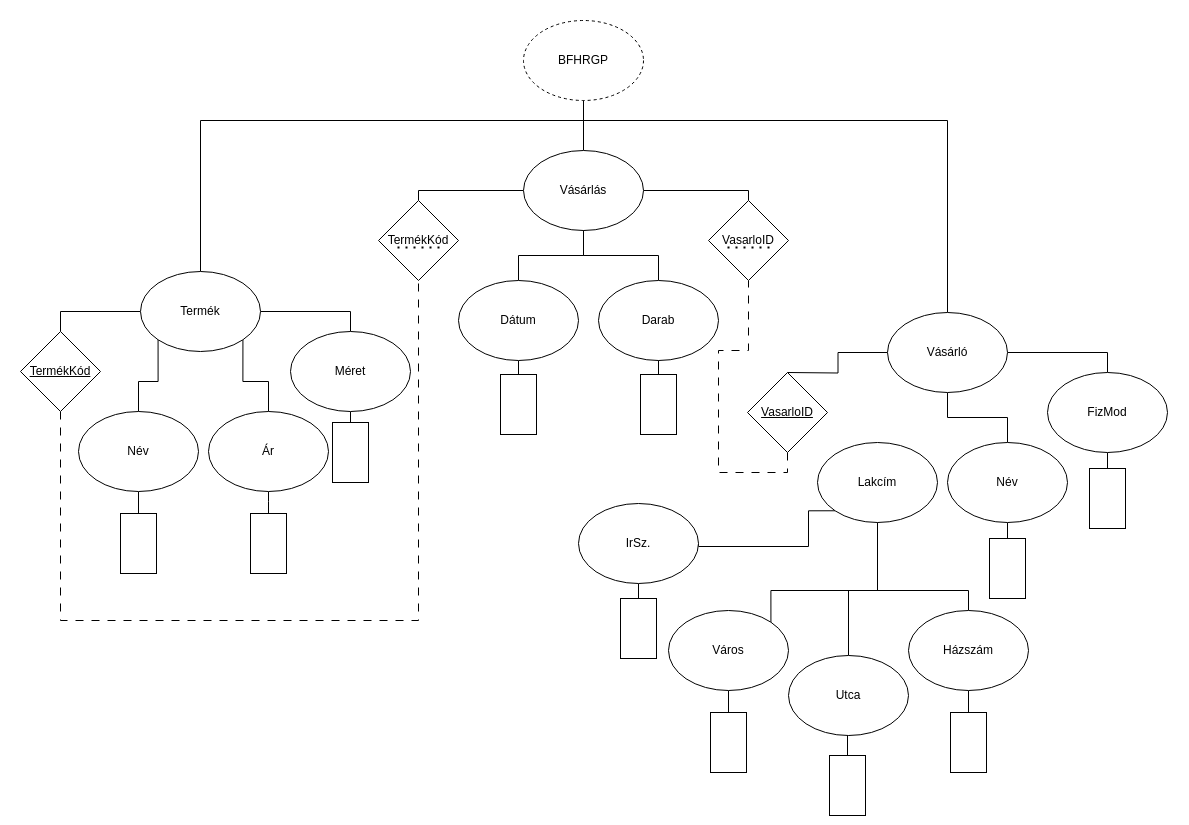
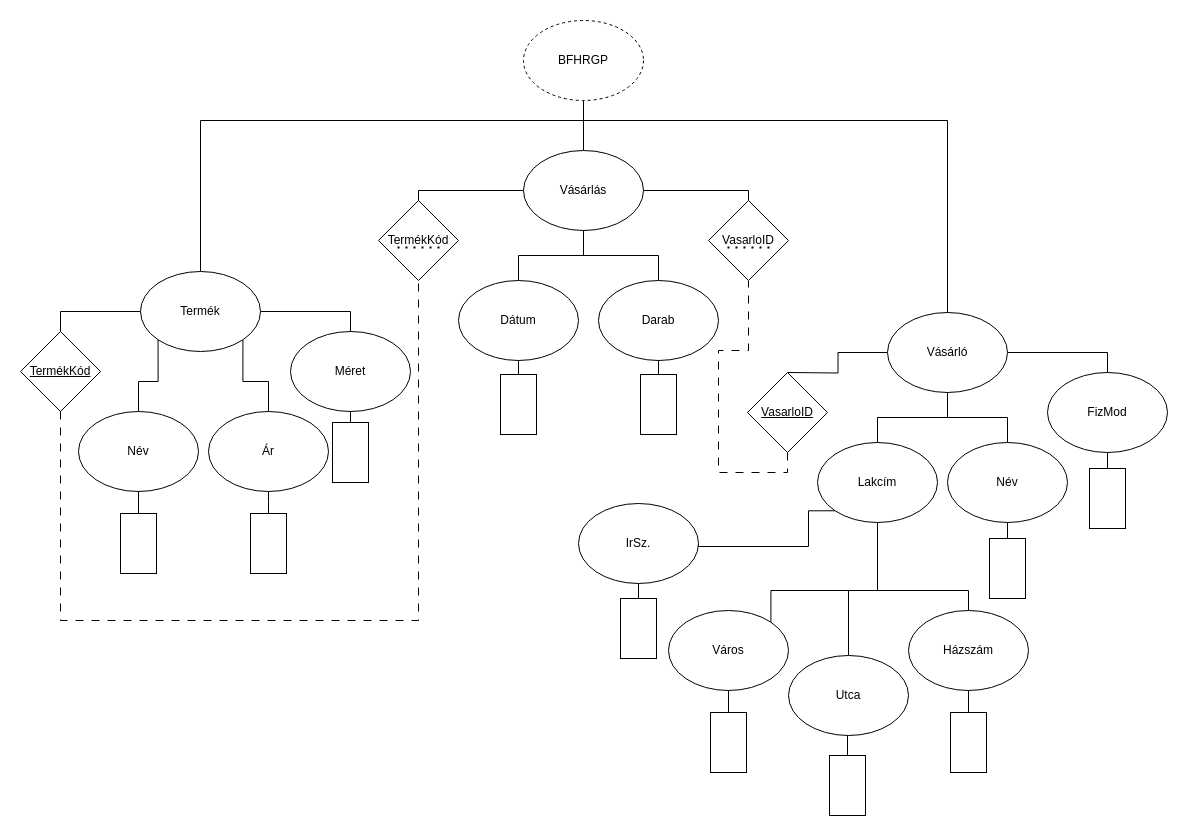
none -> (900, 418)
